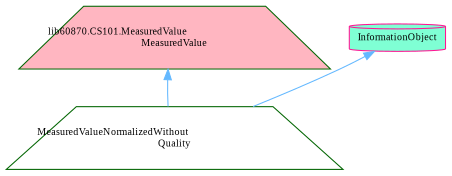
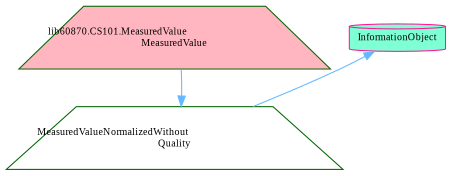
(168, 93) -> (182, 83)
